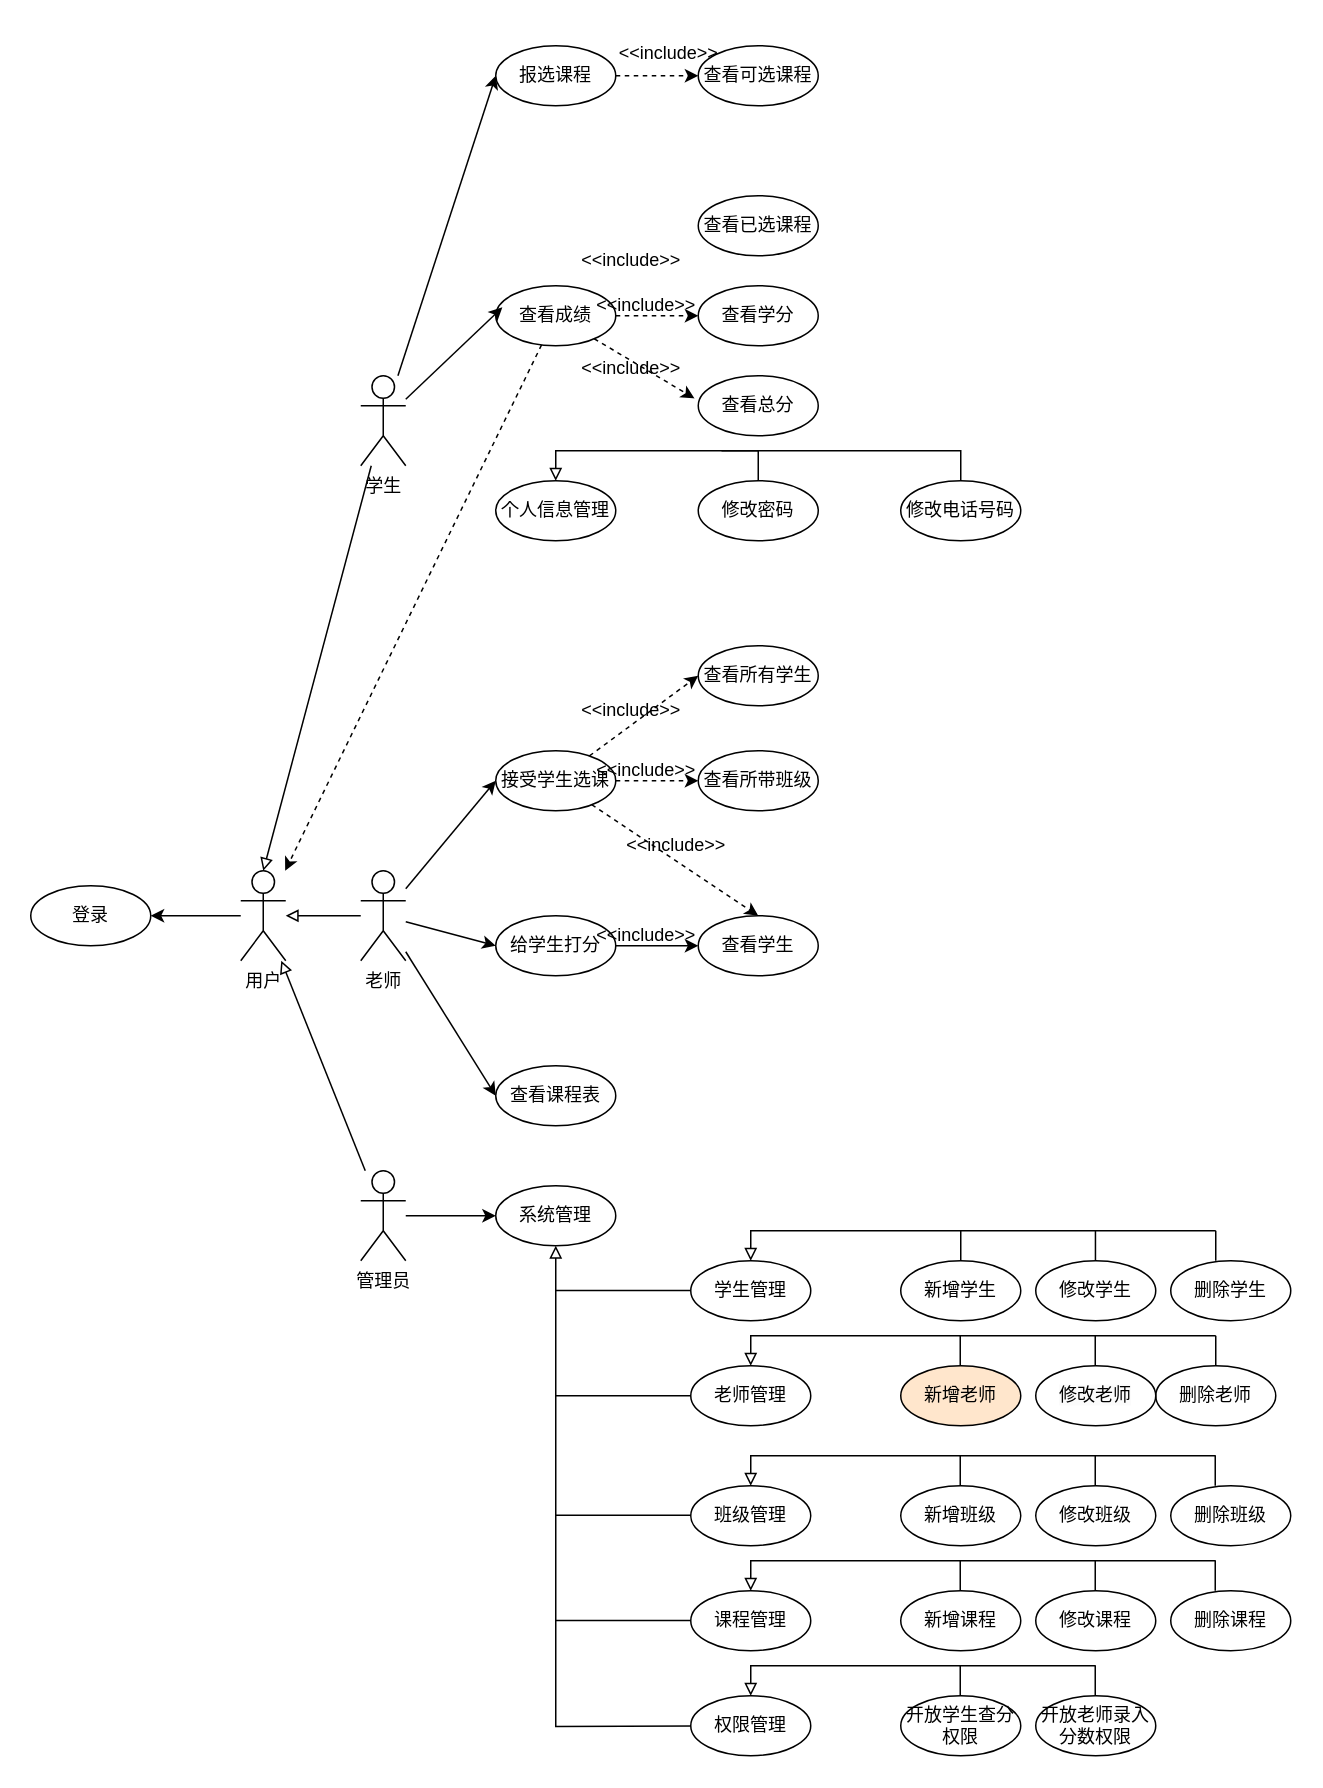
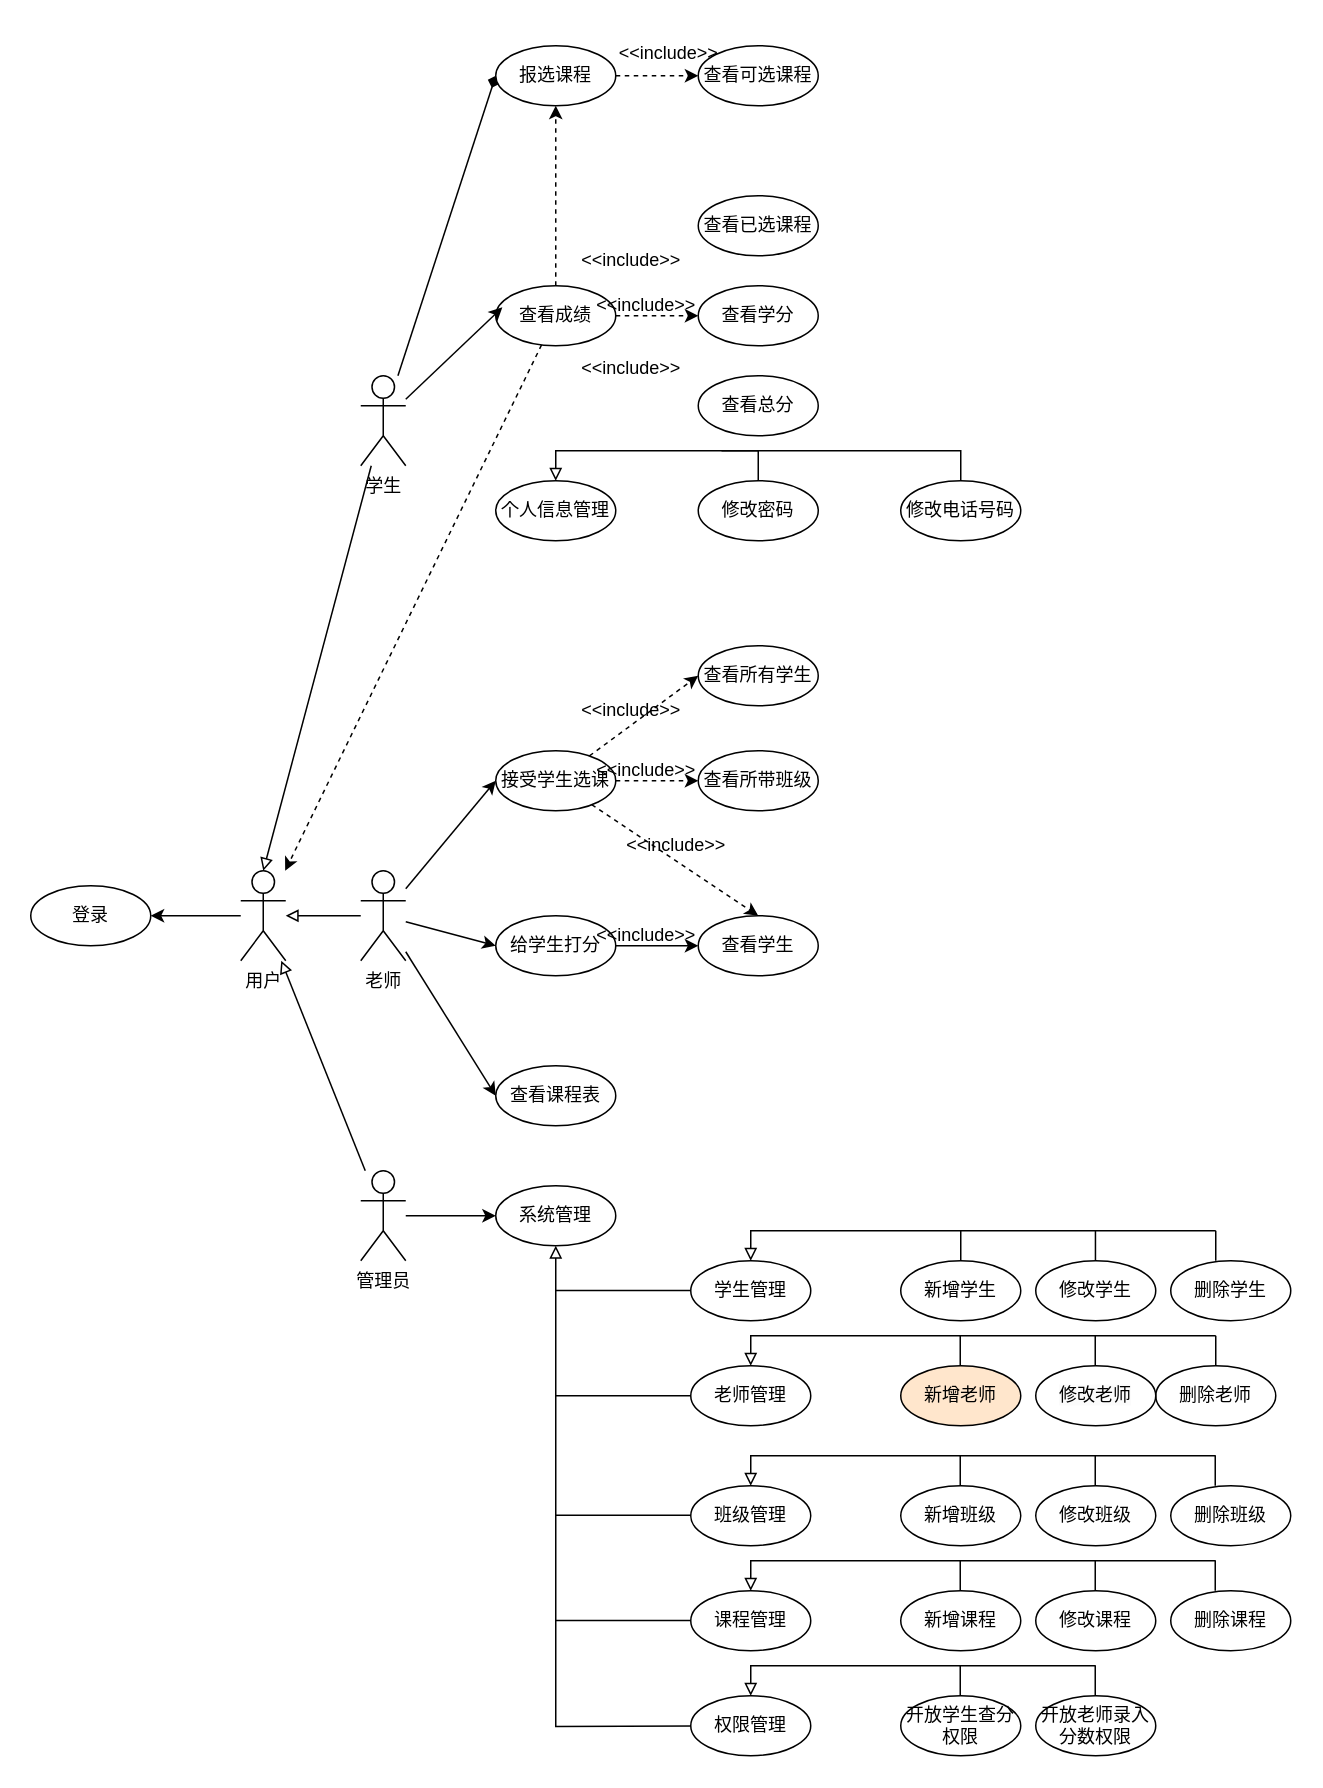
(492, 87) -> (492, 88)
(640, 366) -> (556, 201)
